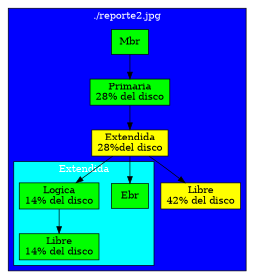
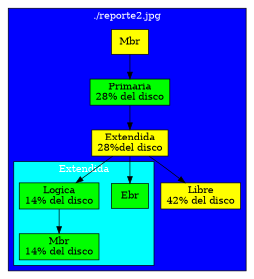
(130, 42) -> (130, 42)
(59, 247) -> (59, 247)
